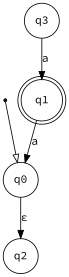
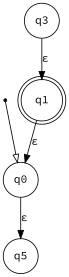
(46, 59) -> (46, 59)
(35, 142) -> (35, 142)
(21, 256) -> (21, 256)
